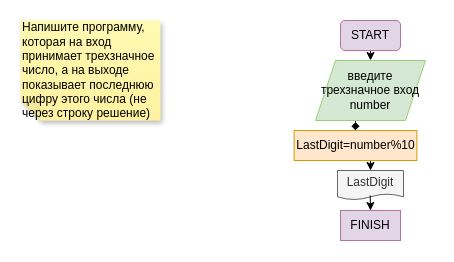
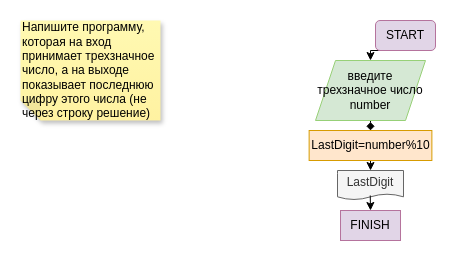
(371, 36) -> (406, 36)
(371, 91) -> (371, 91)
(356, 146) -> (371, 146)
